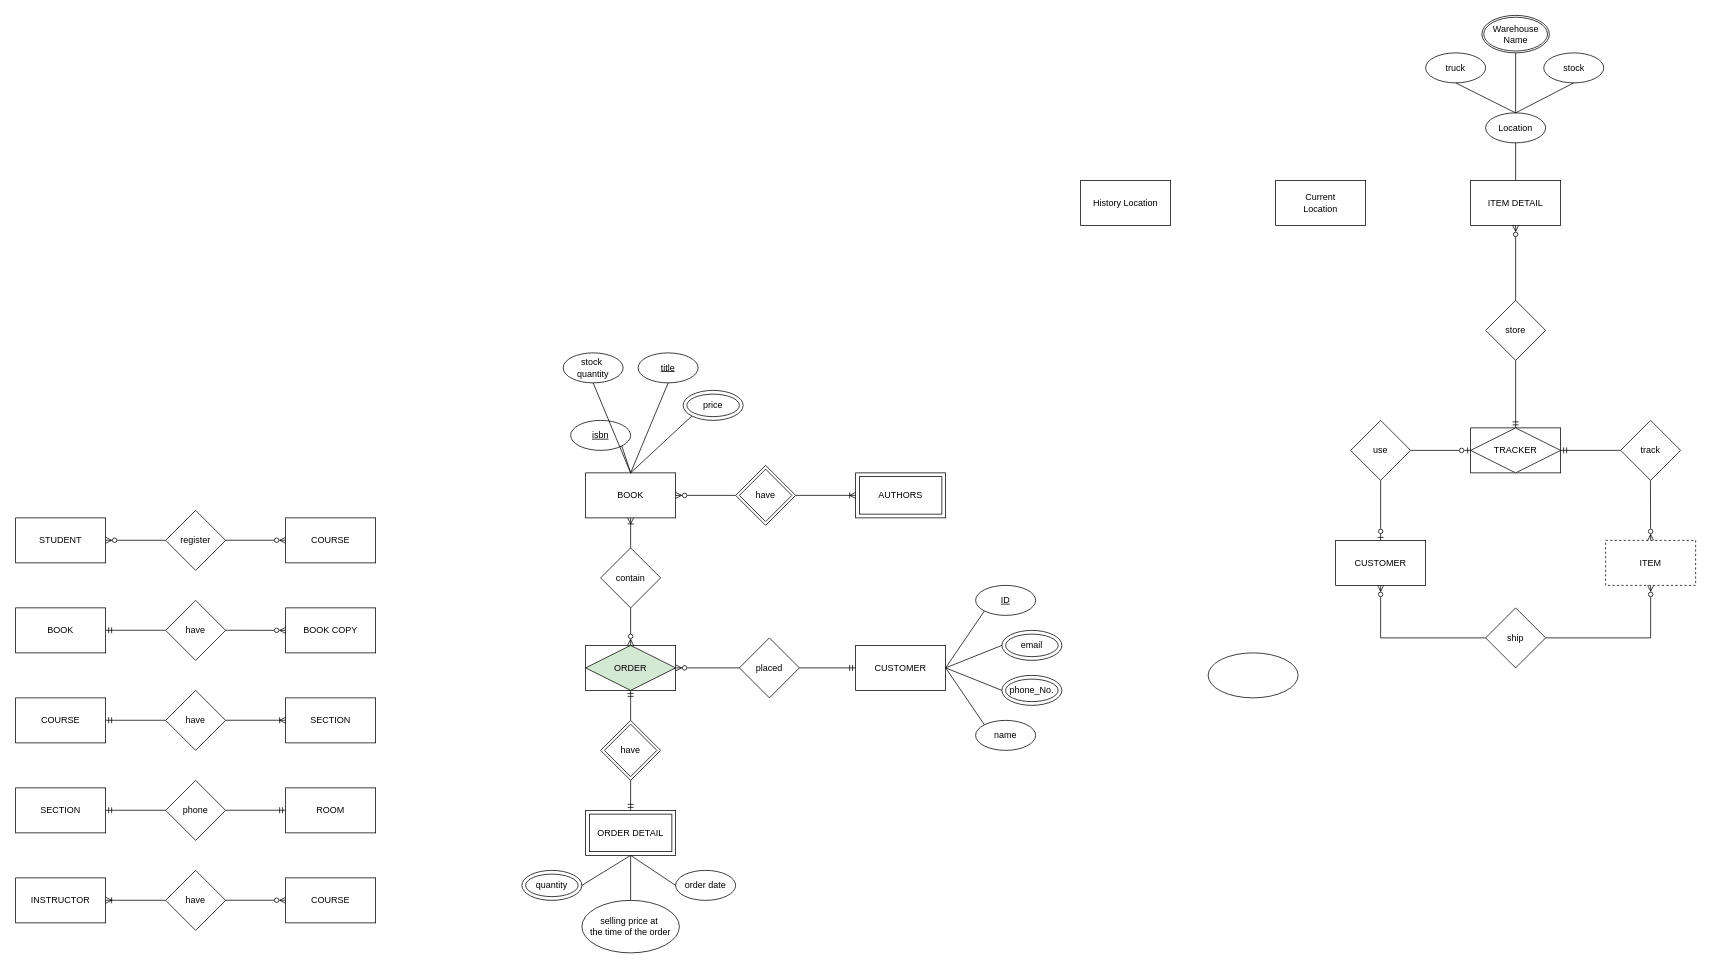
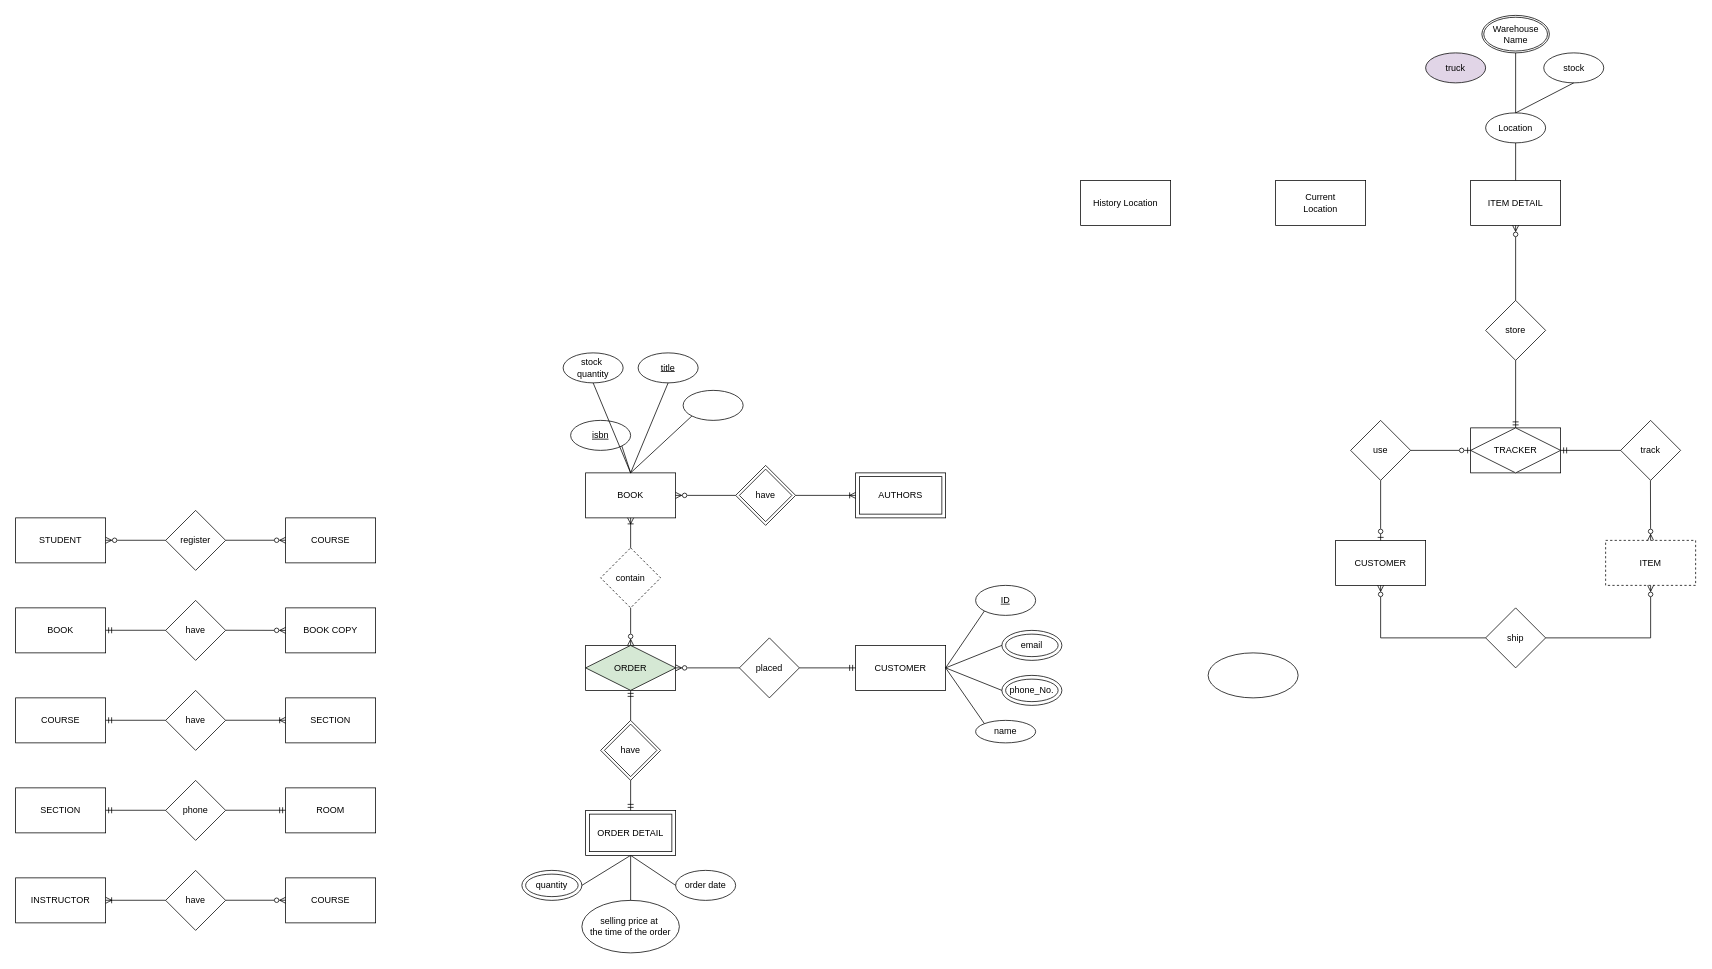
(1455, 68) -> (1455, 68)
(1484, 97) -> none
(713, 405) -> none
(630, 578) -> (630, 578)
(1005, 735) -> (1005, 732)
